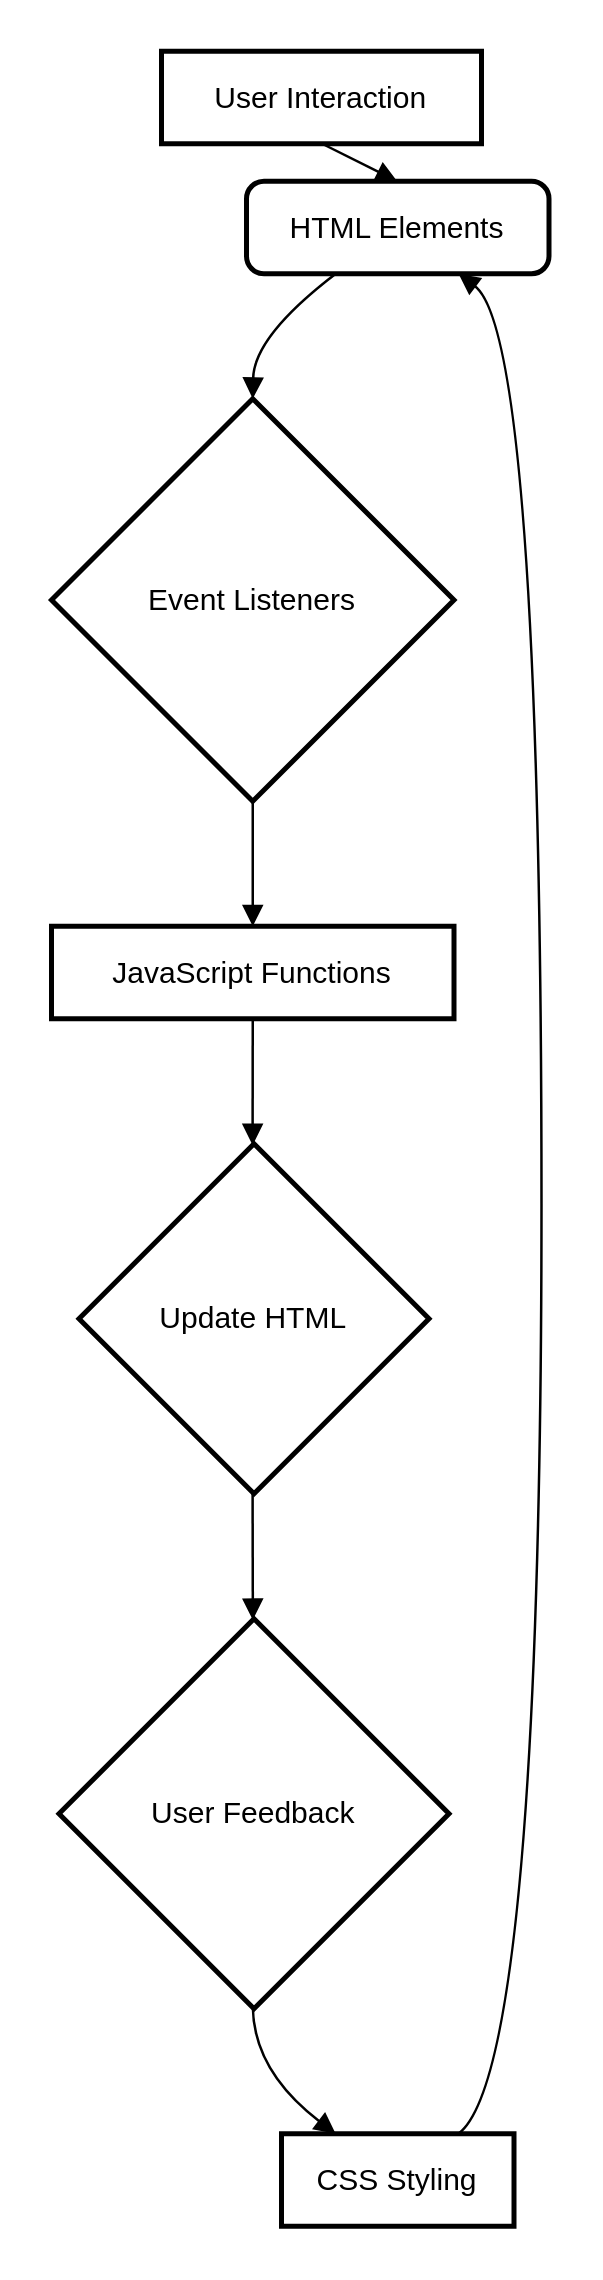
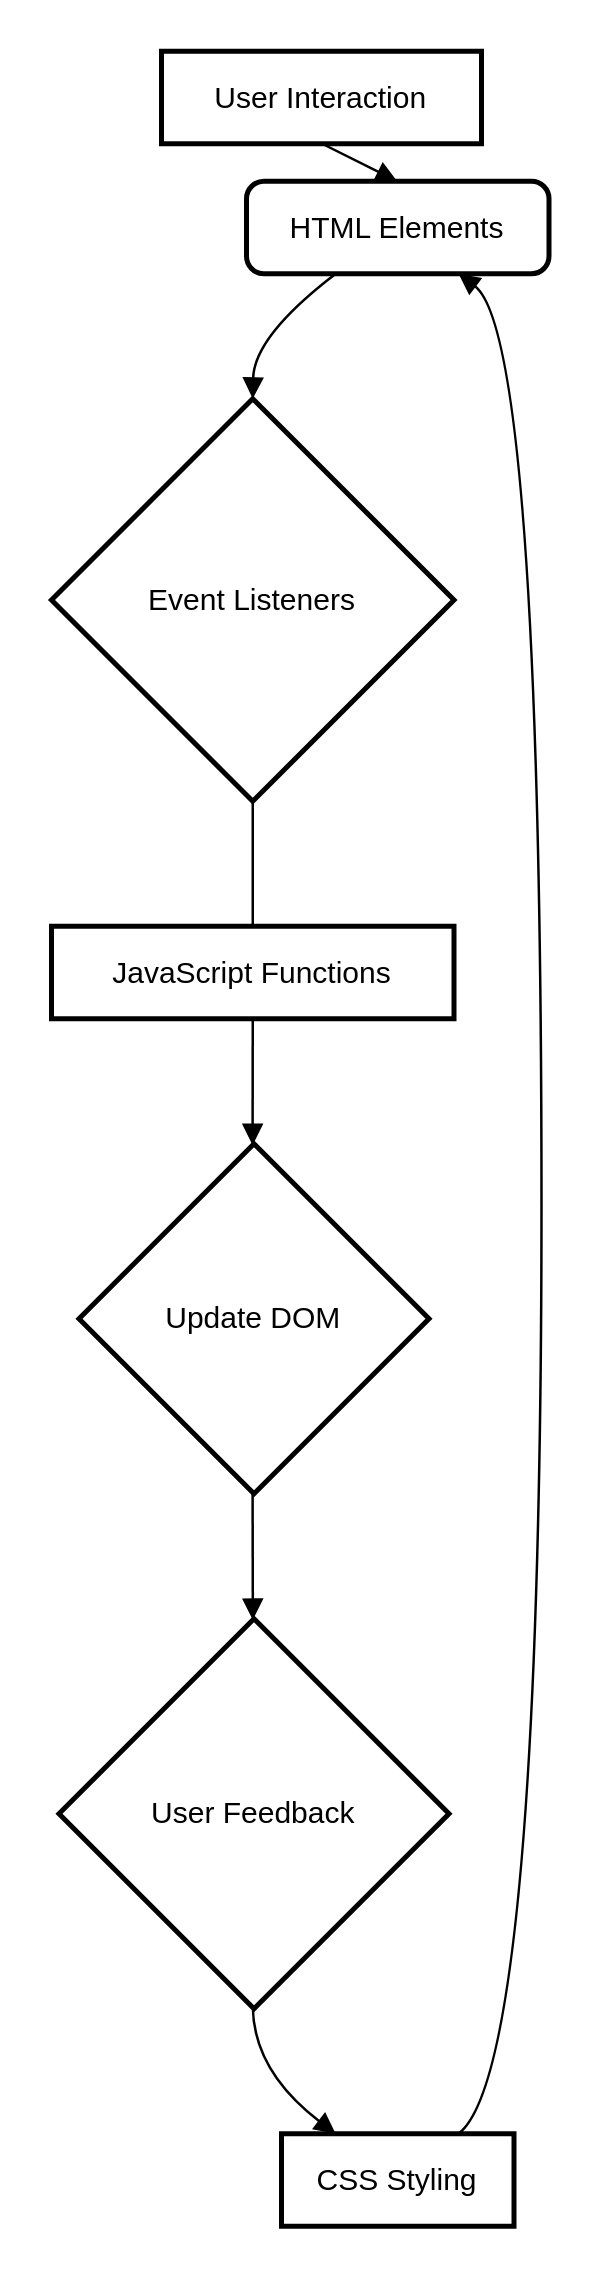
(253, 904) -> (253, 914)
(254, 1319) -> (254, 1319)
